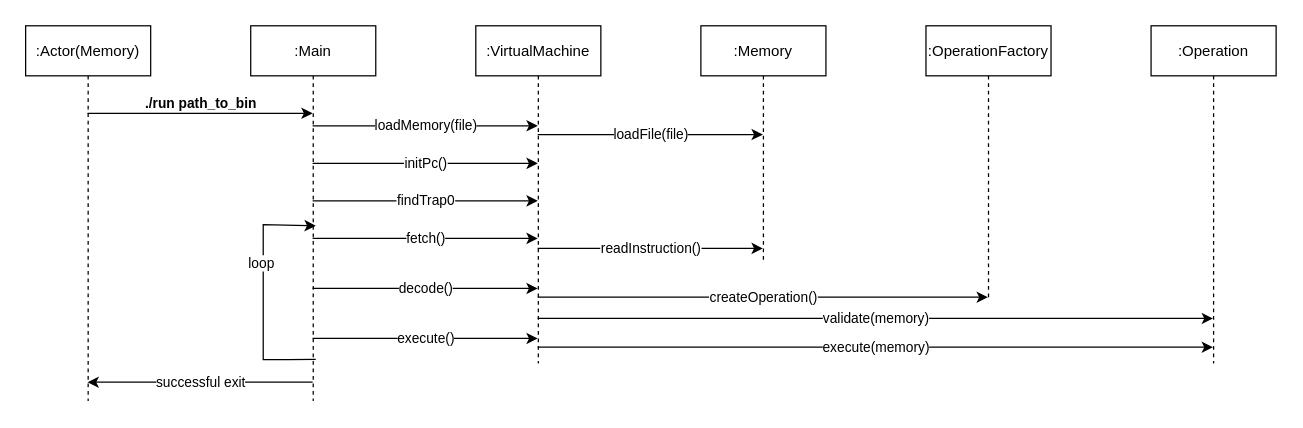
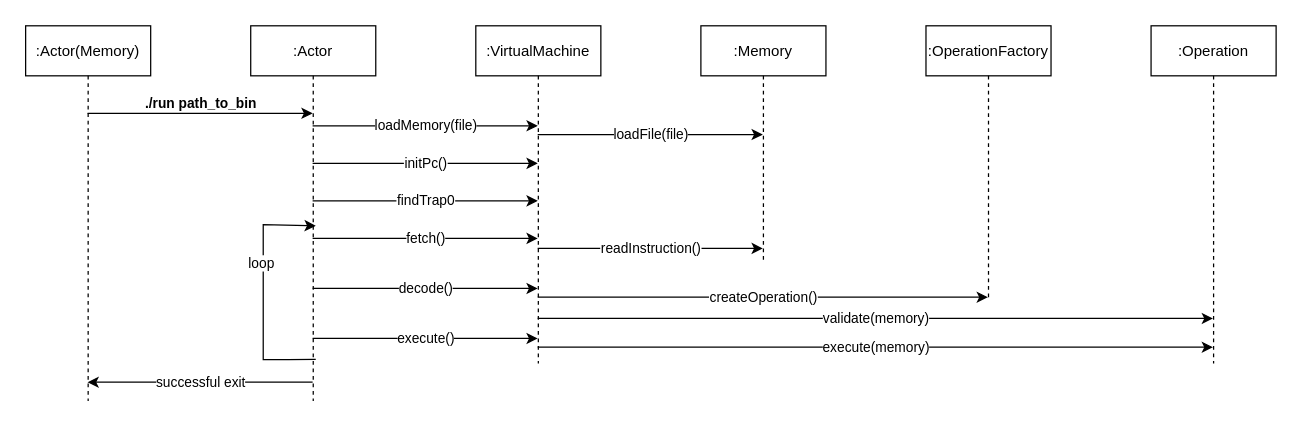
(313, 51) -> (313, 51)
